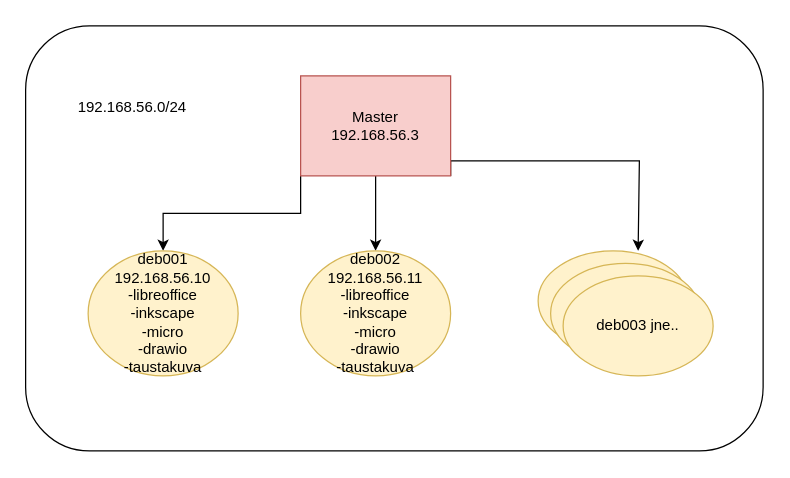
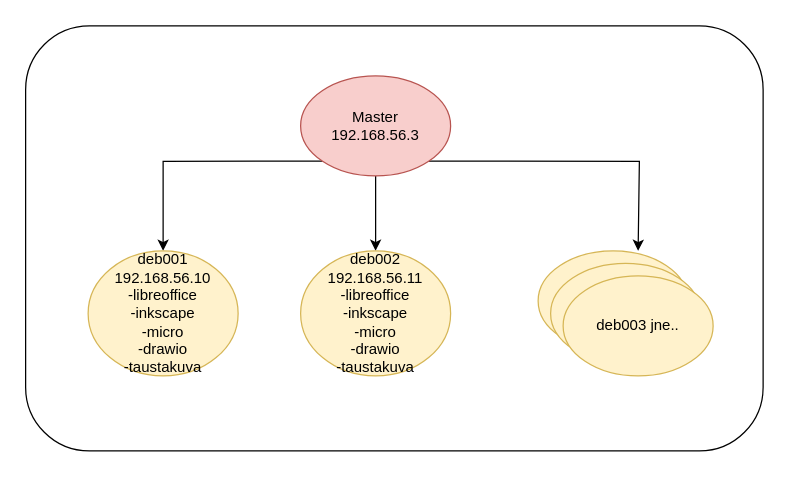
(132, 107) -> none
(376, 126) -> (376, 126)
